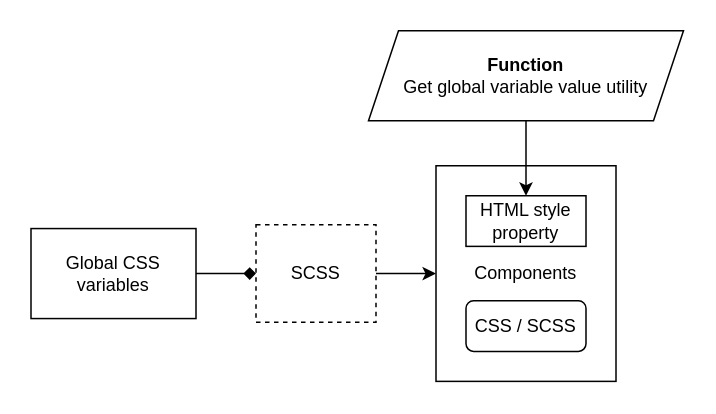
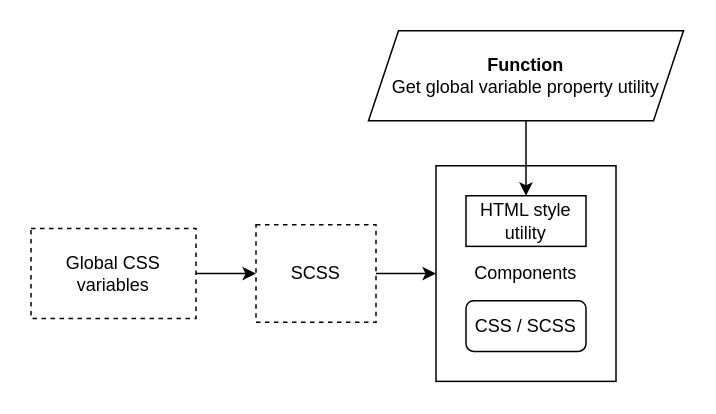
(526, 76) -> (526, 76)
(526, 221) -> (526, 221)
(113, 274) -> (113, 274)
(243, 274) -> (244, 274)
